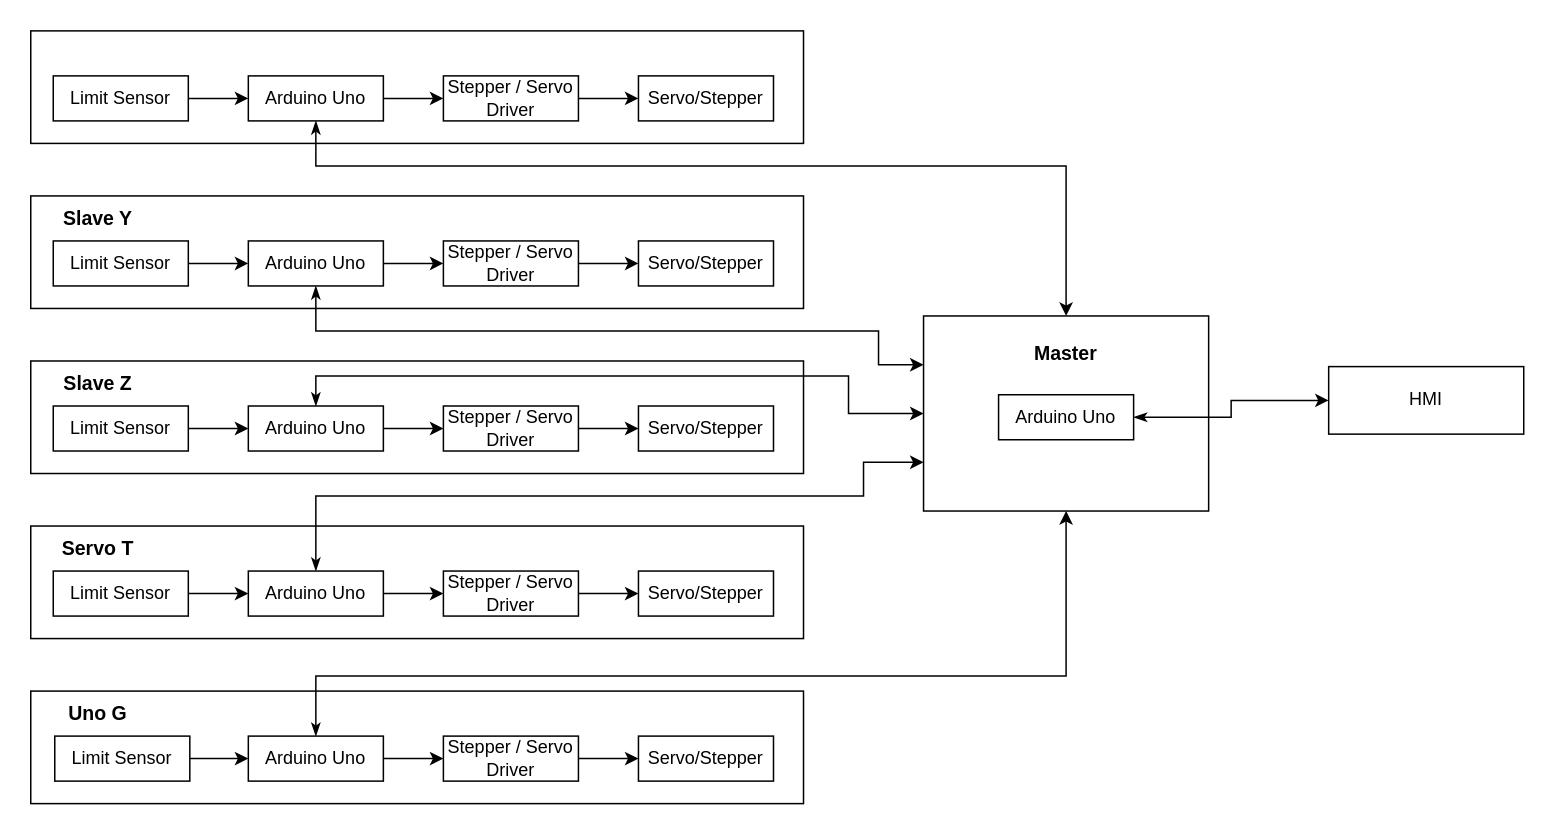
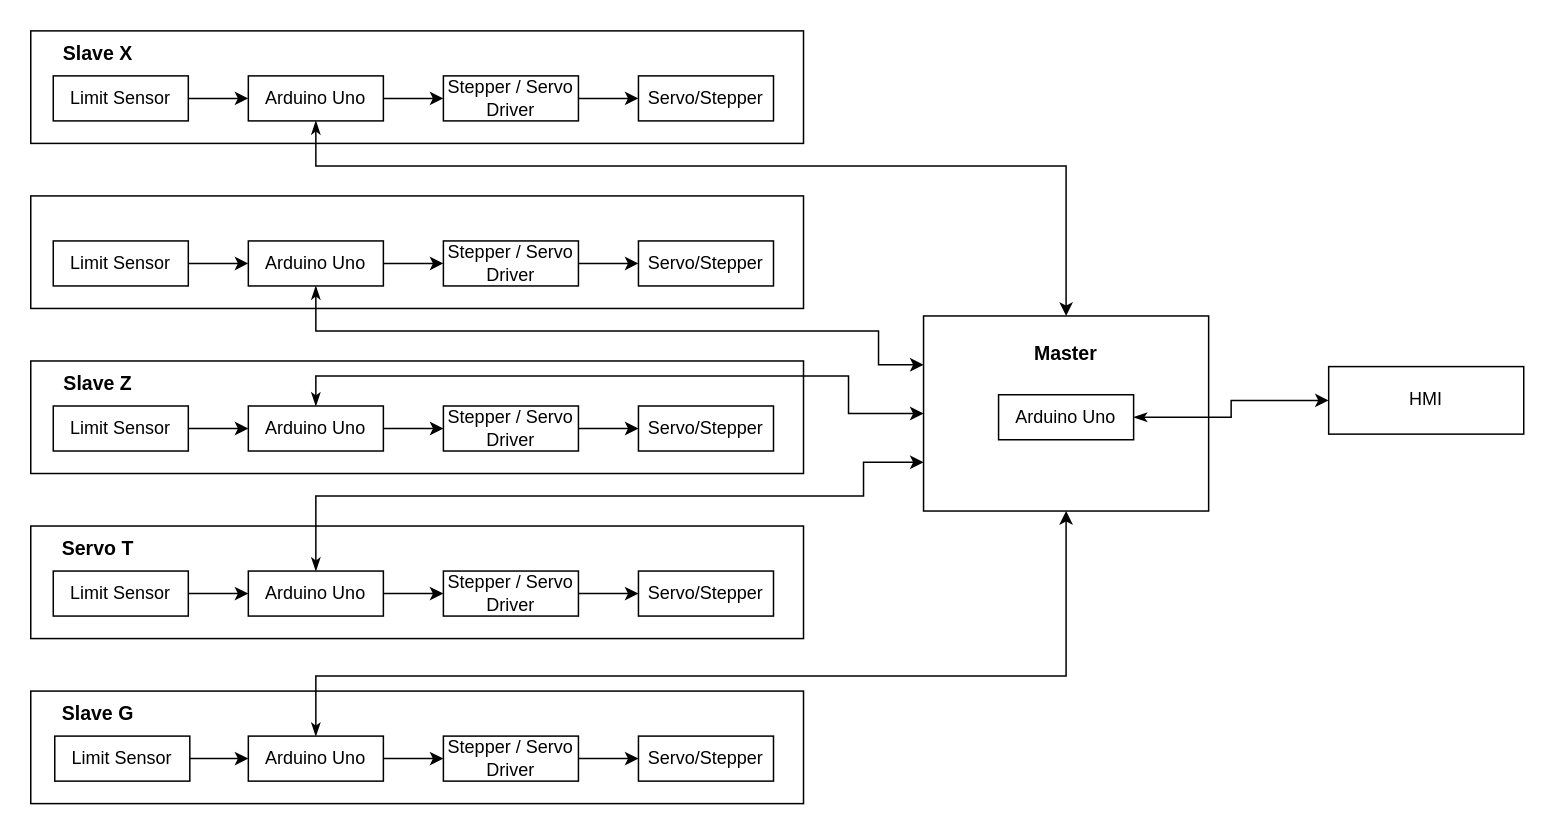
none -> (98, 53)
(98, 218) -> none
(98, 713) -> (98, 713)
